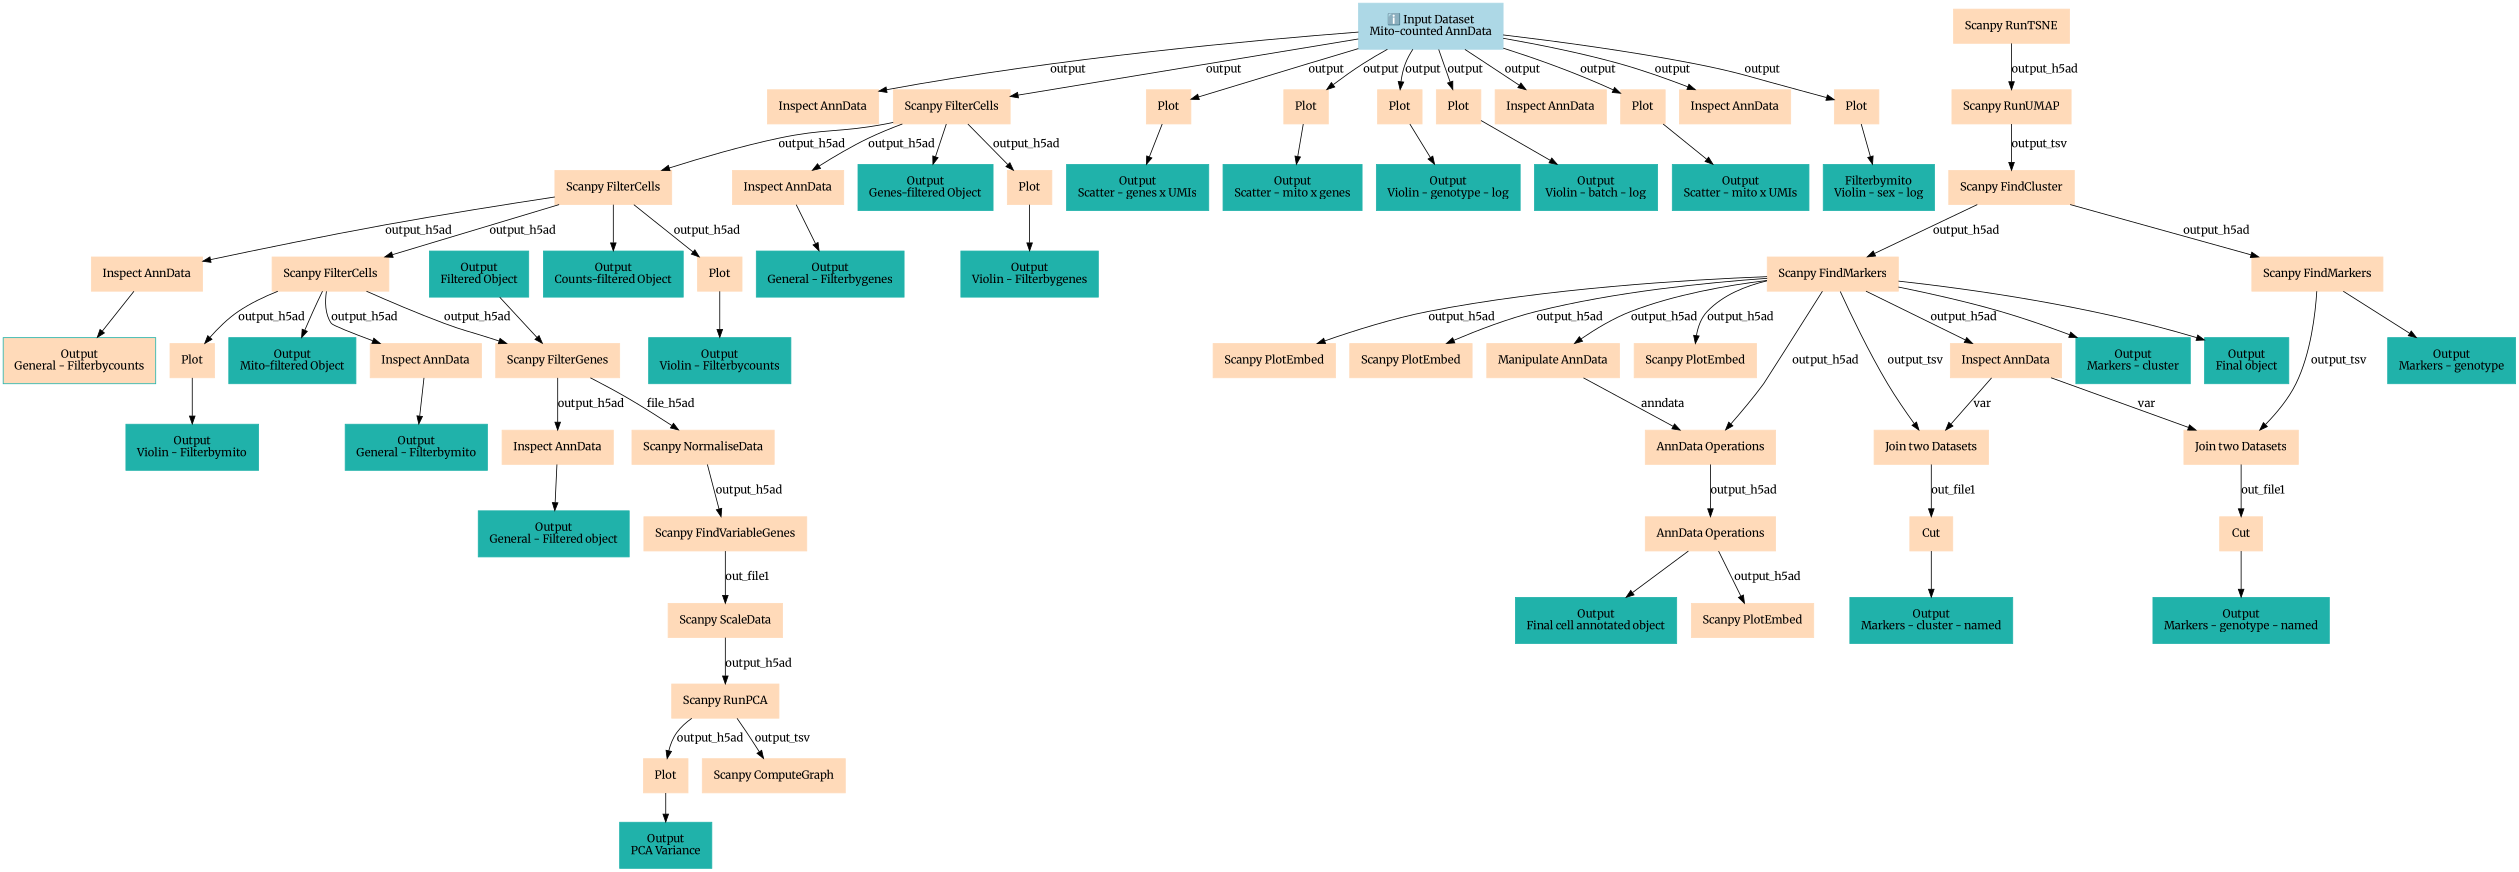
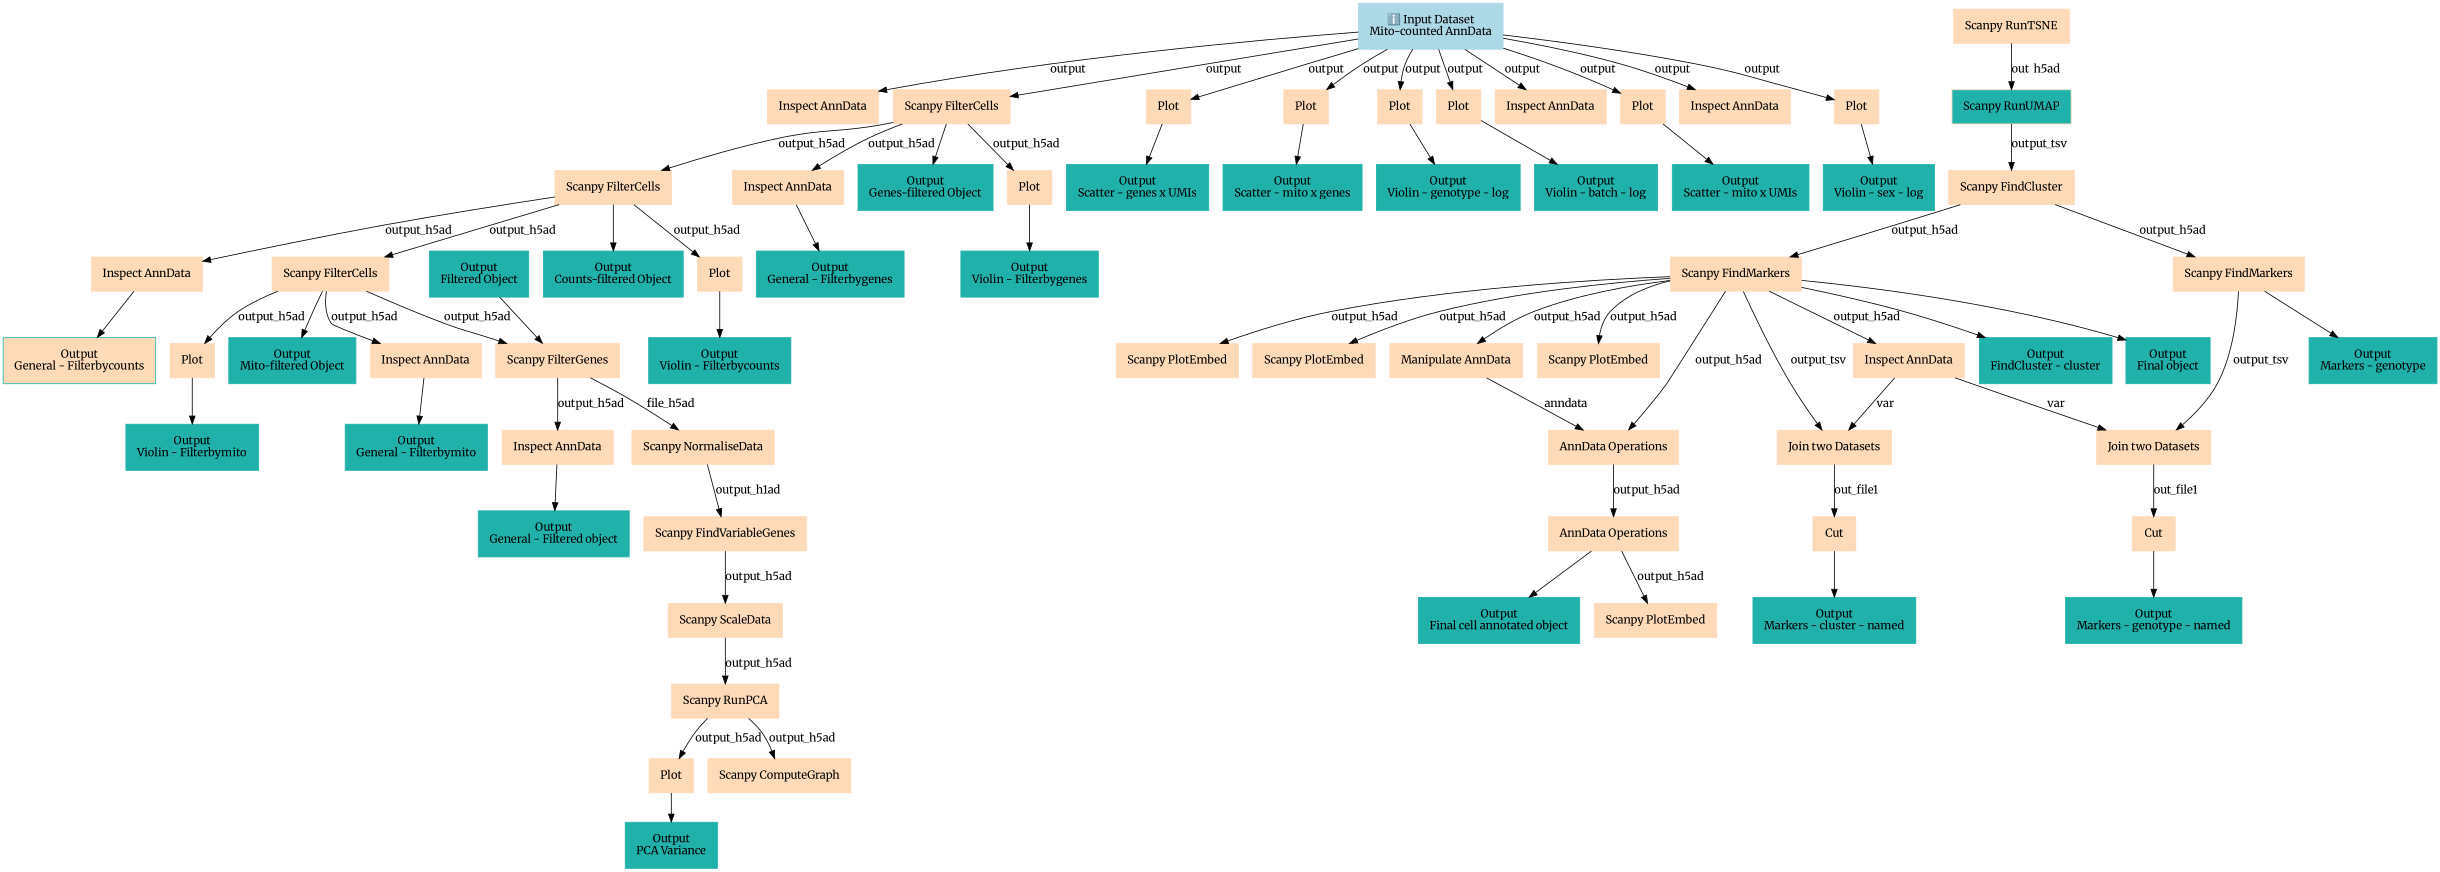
(2045, 70) -> (2036, 70)
(2012, 107) -> (2012, 107)
(1879, 187) -> (1879, 187)
(2133, 361) -> (2046, 361)
(749, 491) -> (748, 491)
(747, 577) -> (759, 577)
(783, 738) -> (802, 738)
